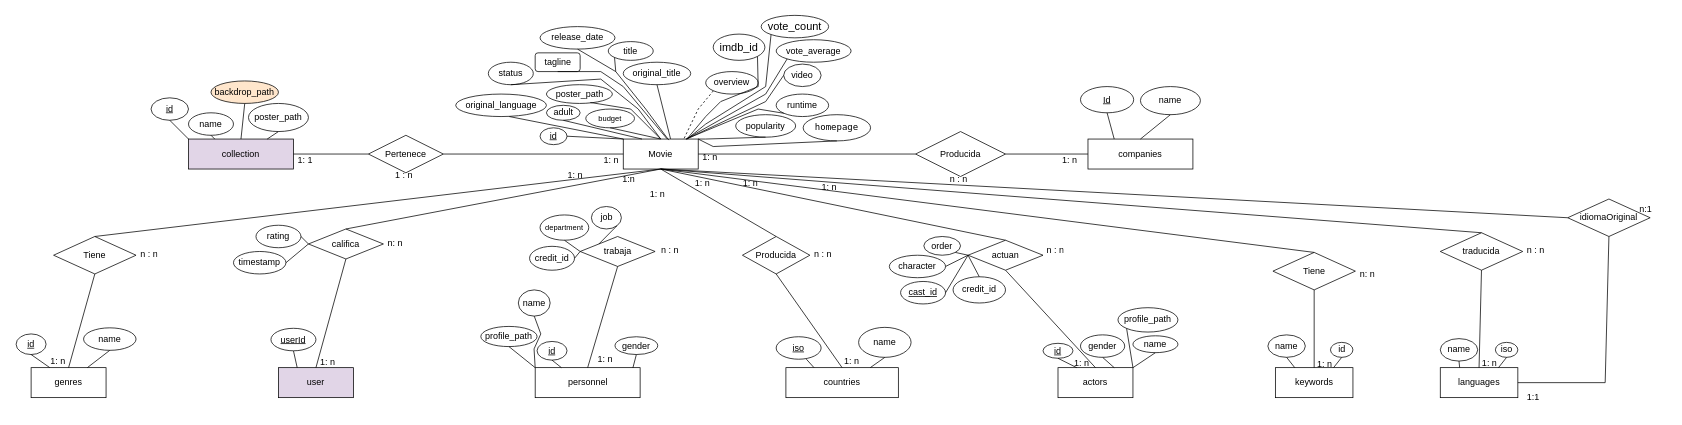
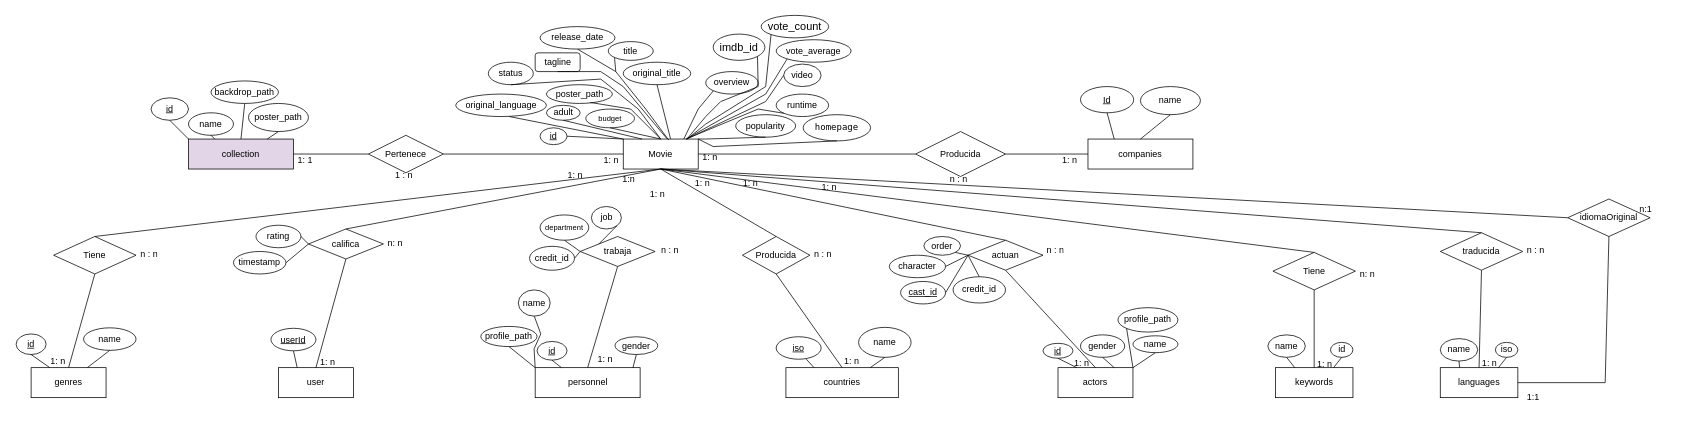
(244, 92) -> (244, 92)
(696, 113) -> (696, 113)
(315, 383) -> (315, 383)
